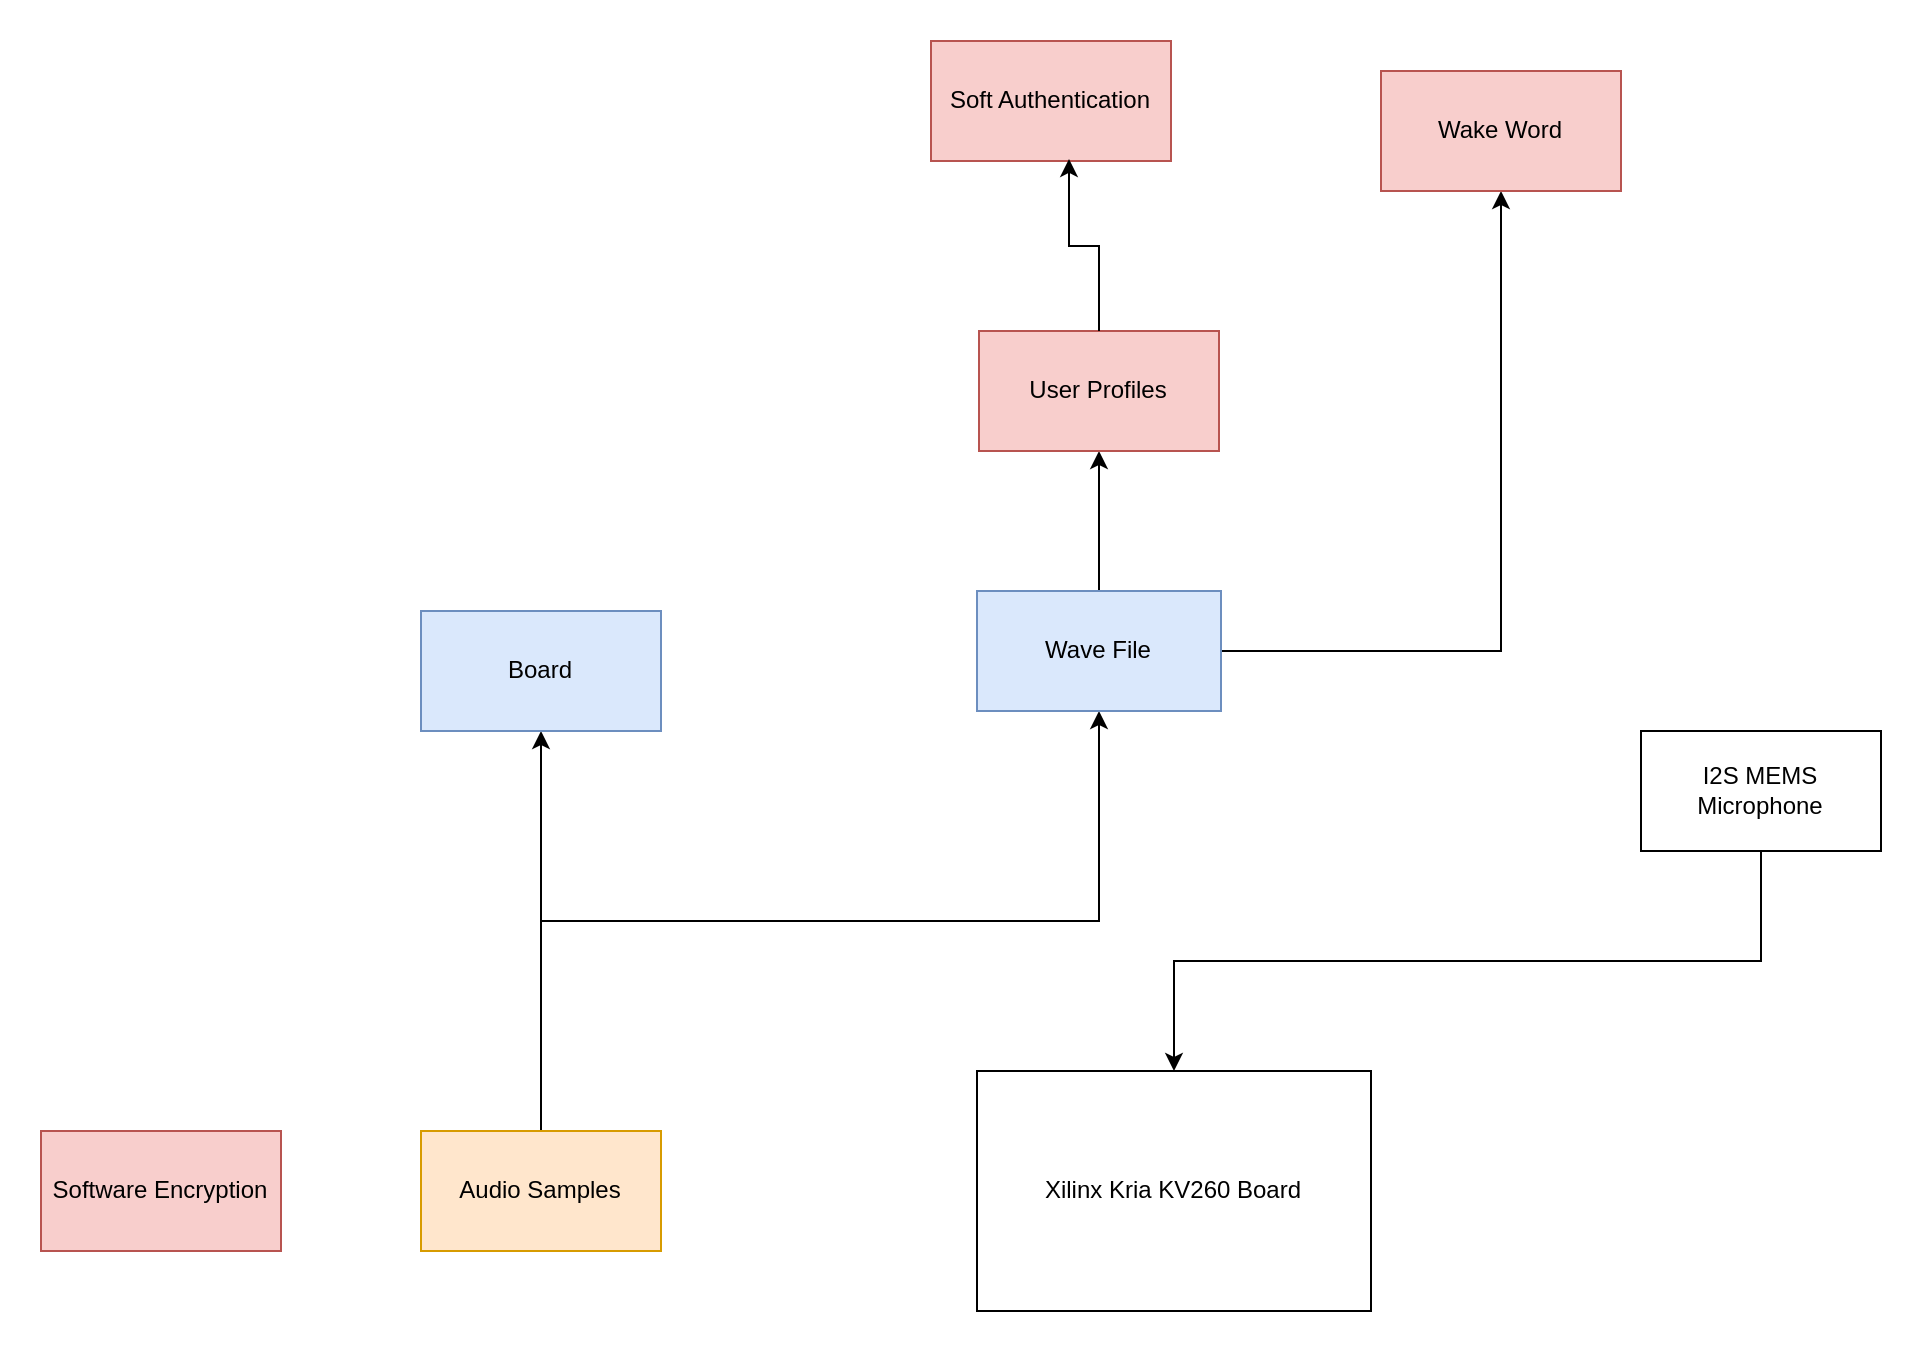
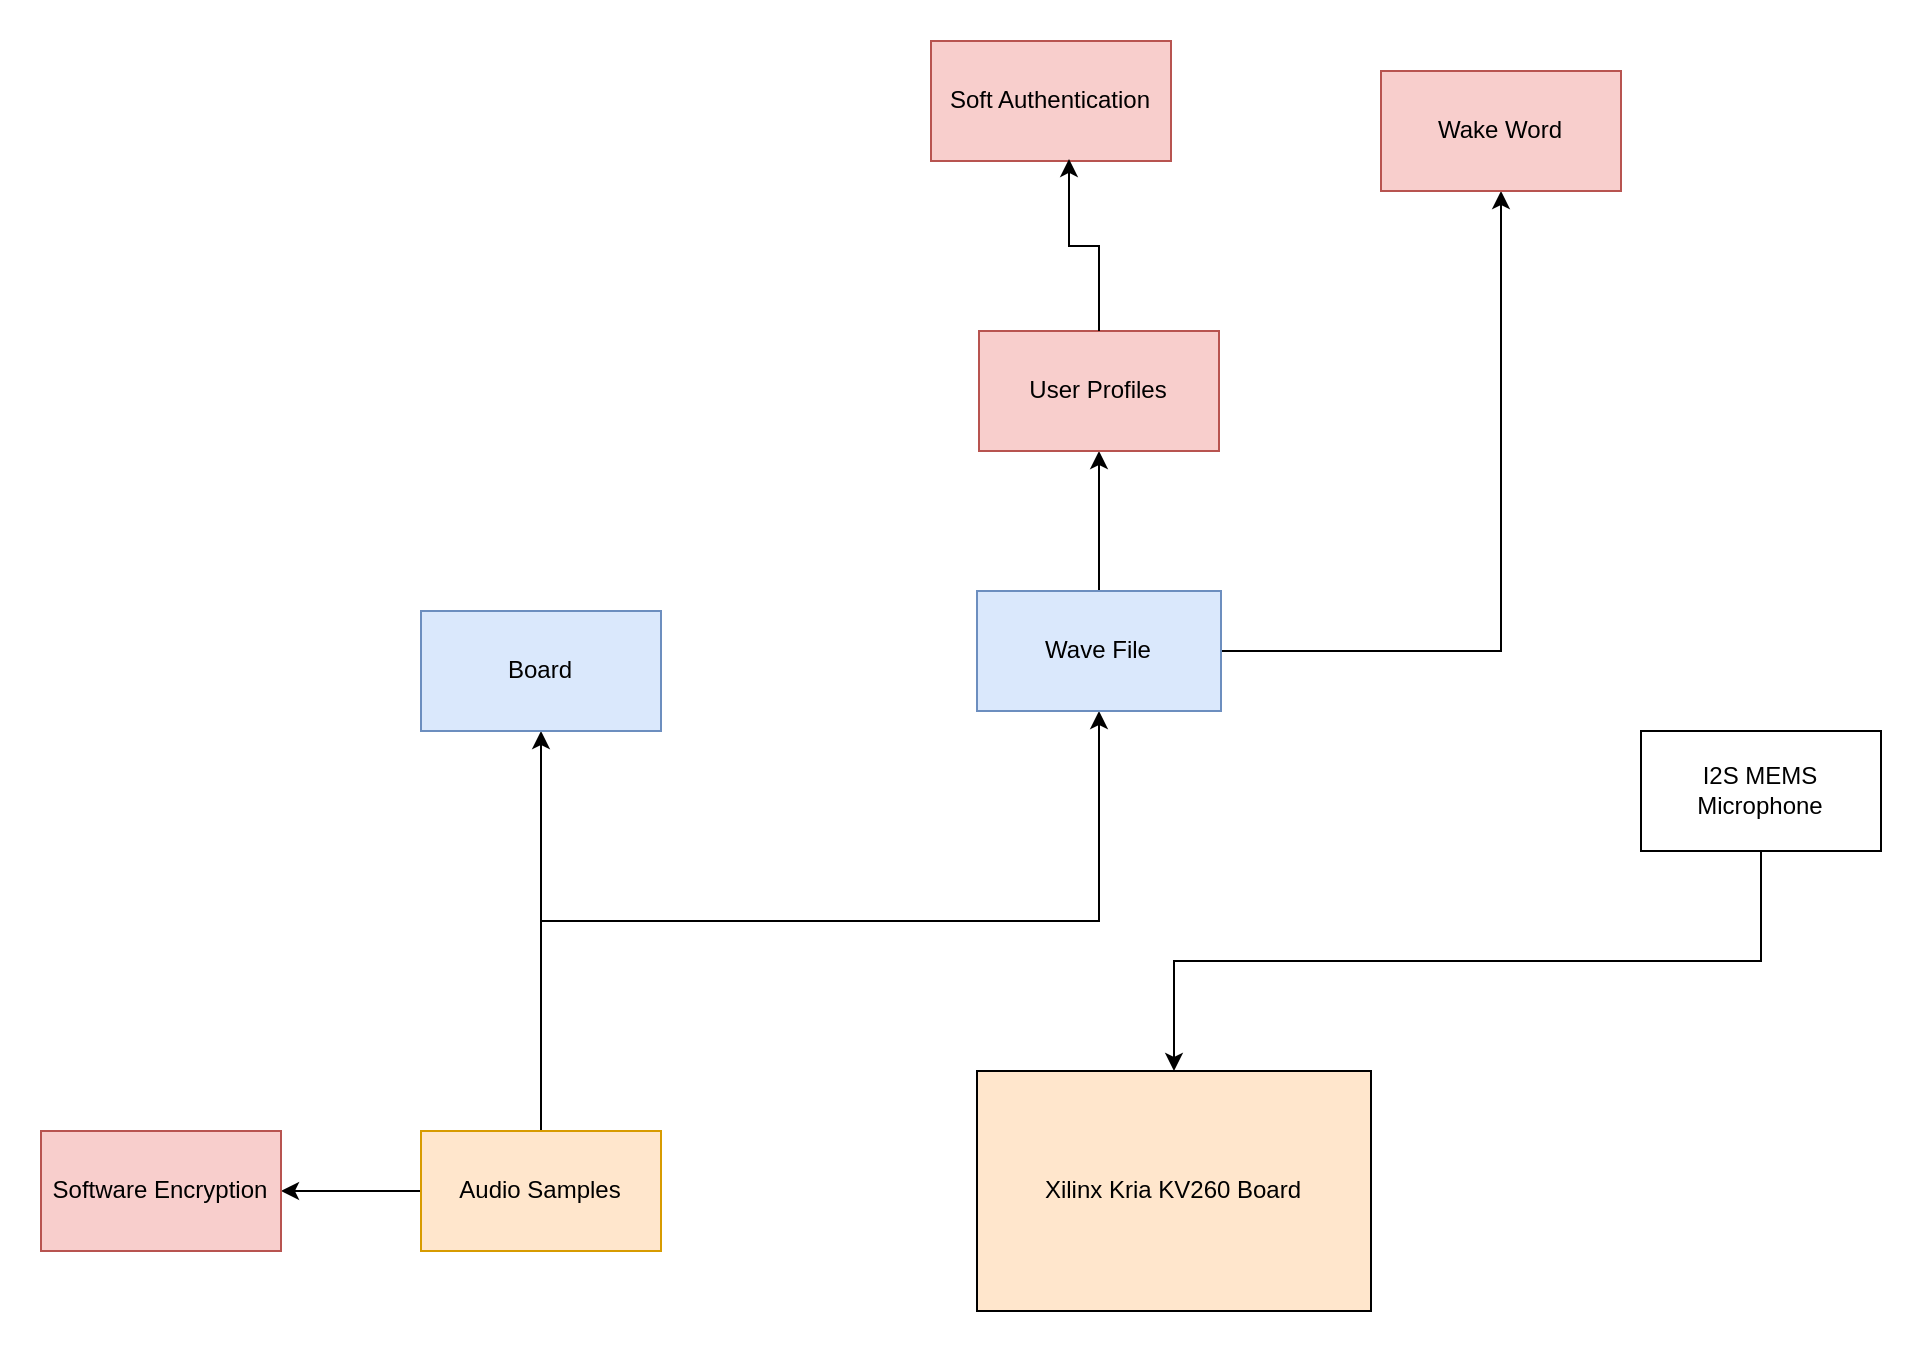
none -> (358, 1191)
(1174, 1191) -> (1174, 1191)
